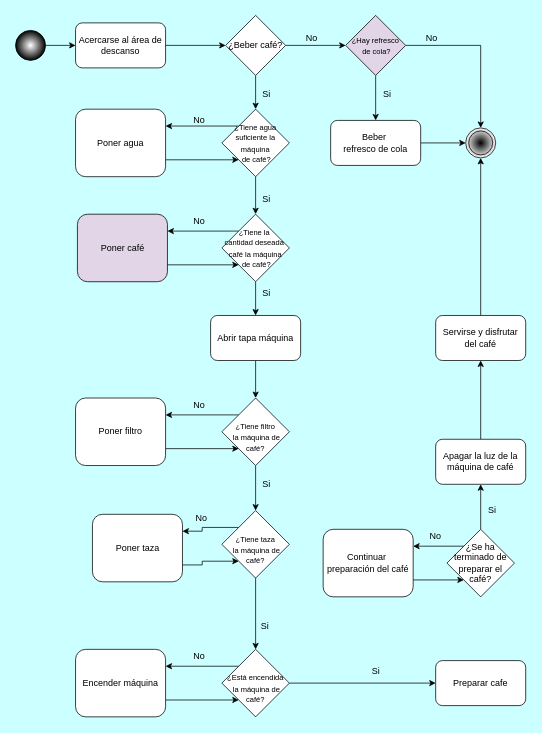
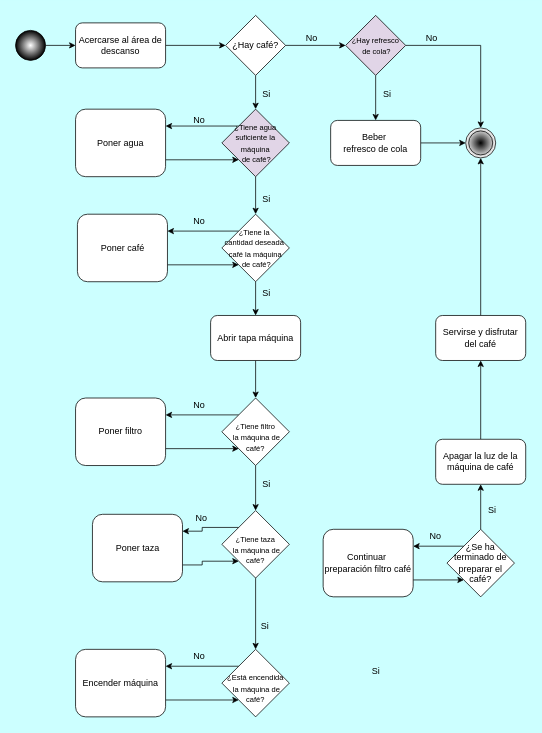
(255, 45) -> (255, 45)
(255, 143) -> (255, 143)
(122, 248) -> (122, 248)
(368, 563) -> (368, 563)
(429, 683) -> none
(480, 683) -> none
